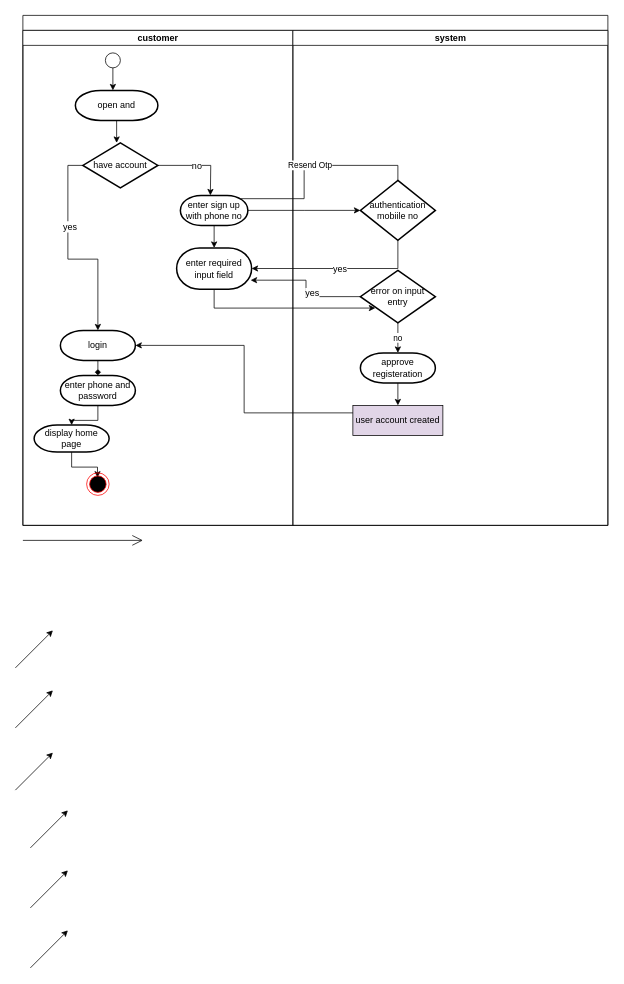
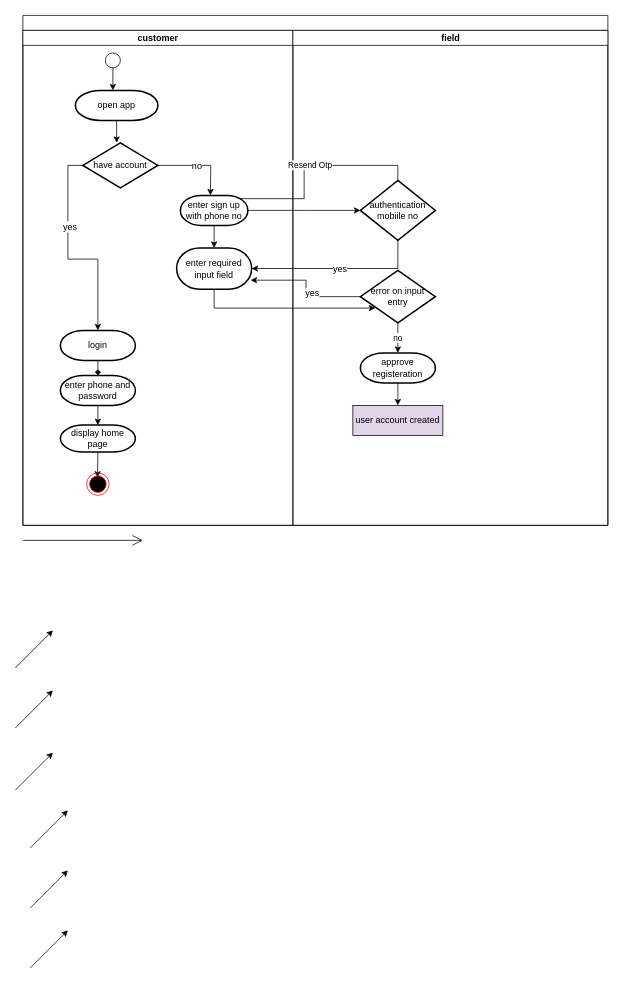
(451, 38) -> (451, 38)
(117, 105) -> (117, 105)
(194, 345) -> none
(72, 439) -> (98, 439)
